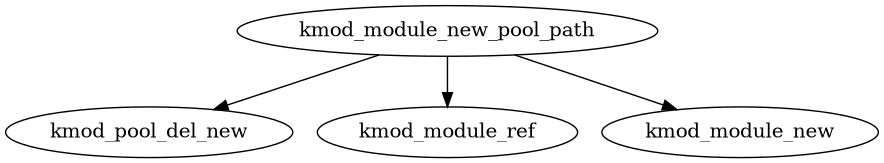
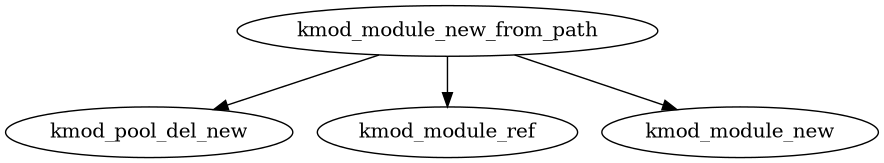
(447, 31) -> (447, 31)
